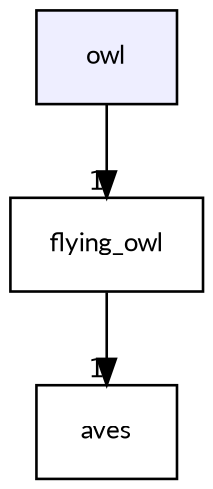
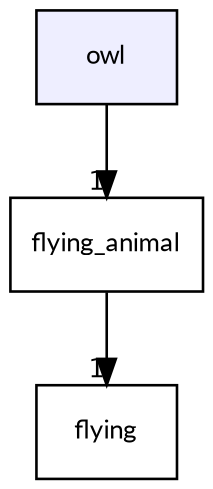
(107, 245) -> (107, 245)
(107, 432) -> (107, 432)
